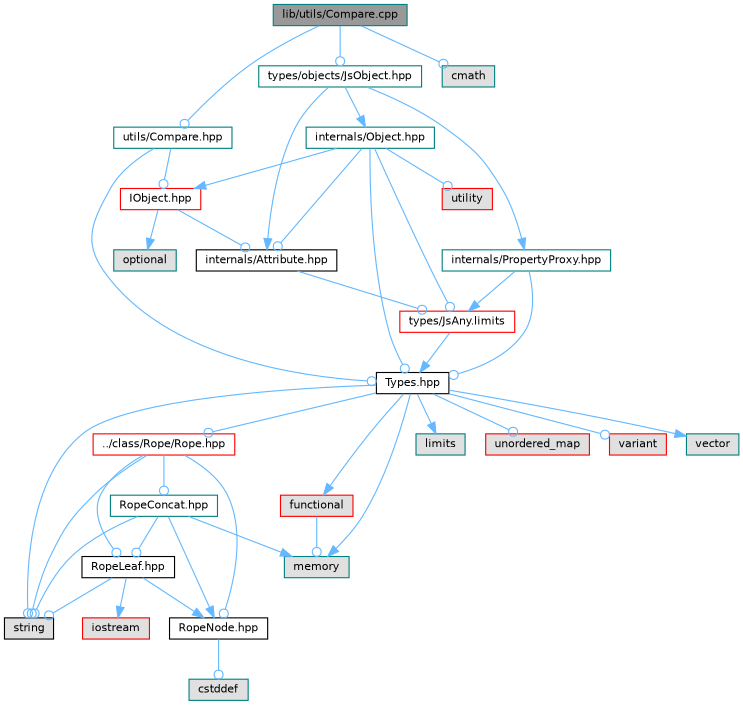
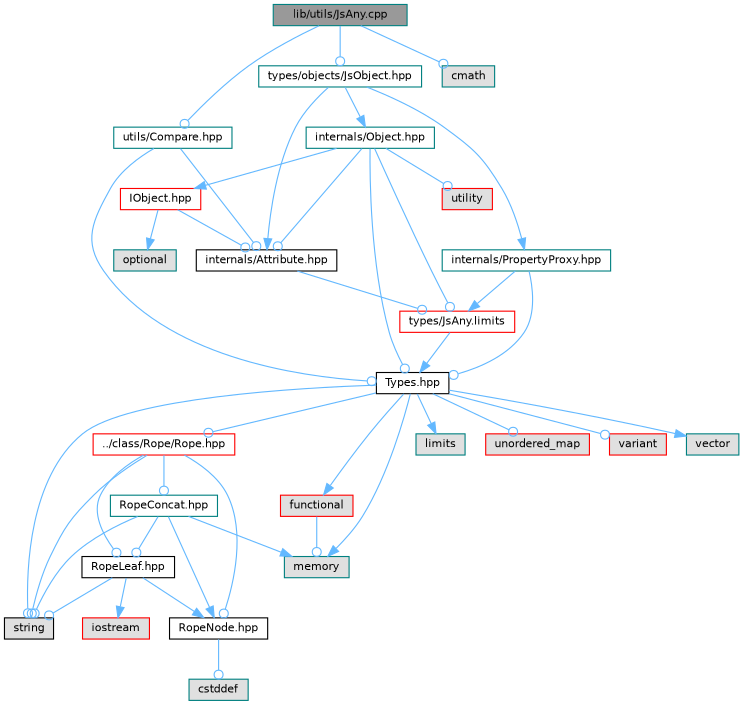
(340, 15) -> (340, 15)
(168, 164) -> (217, 196)
